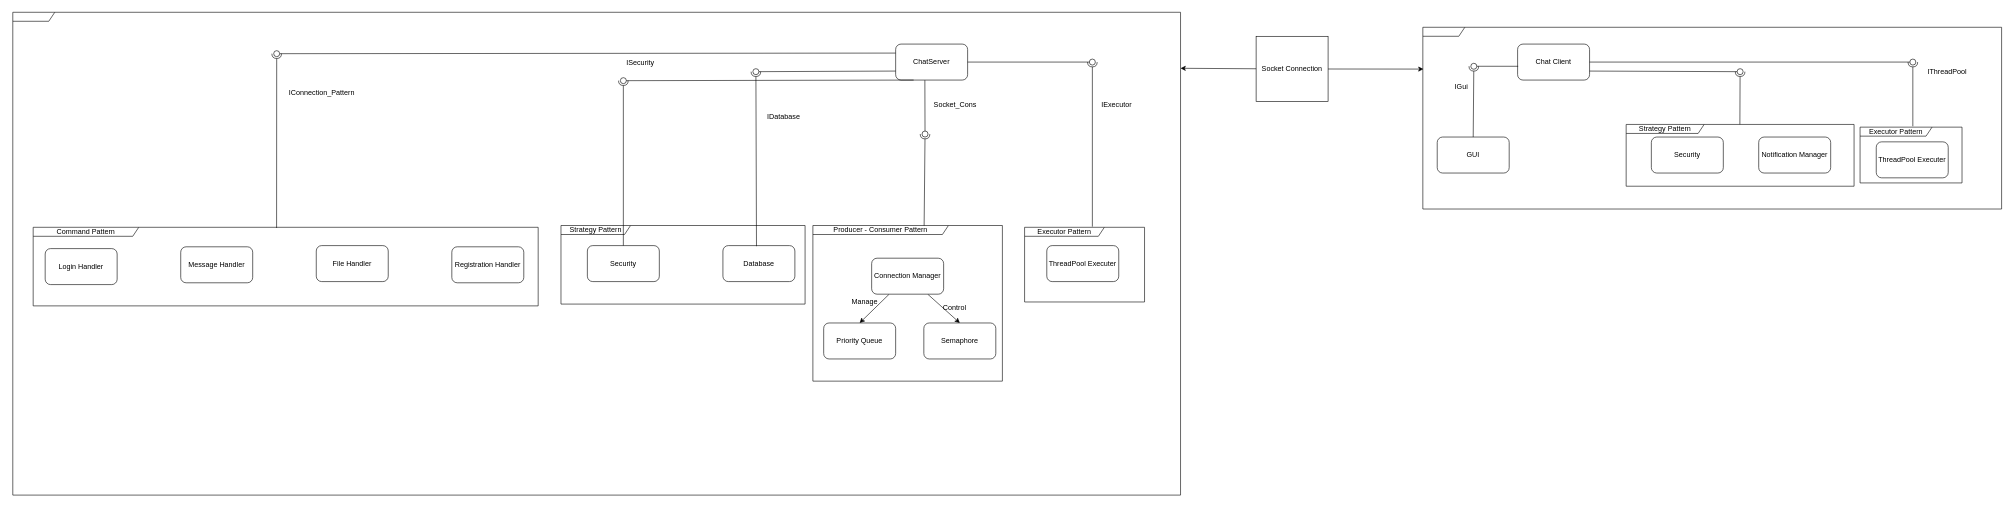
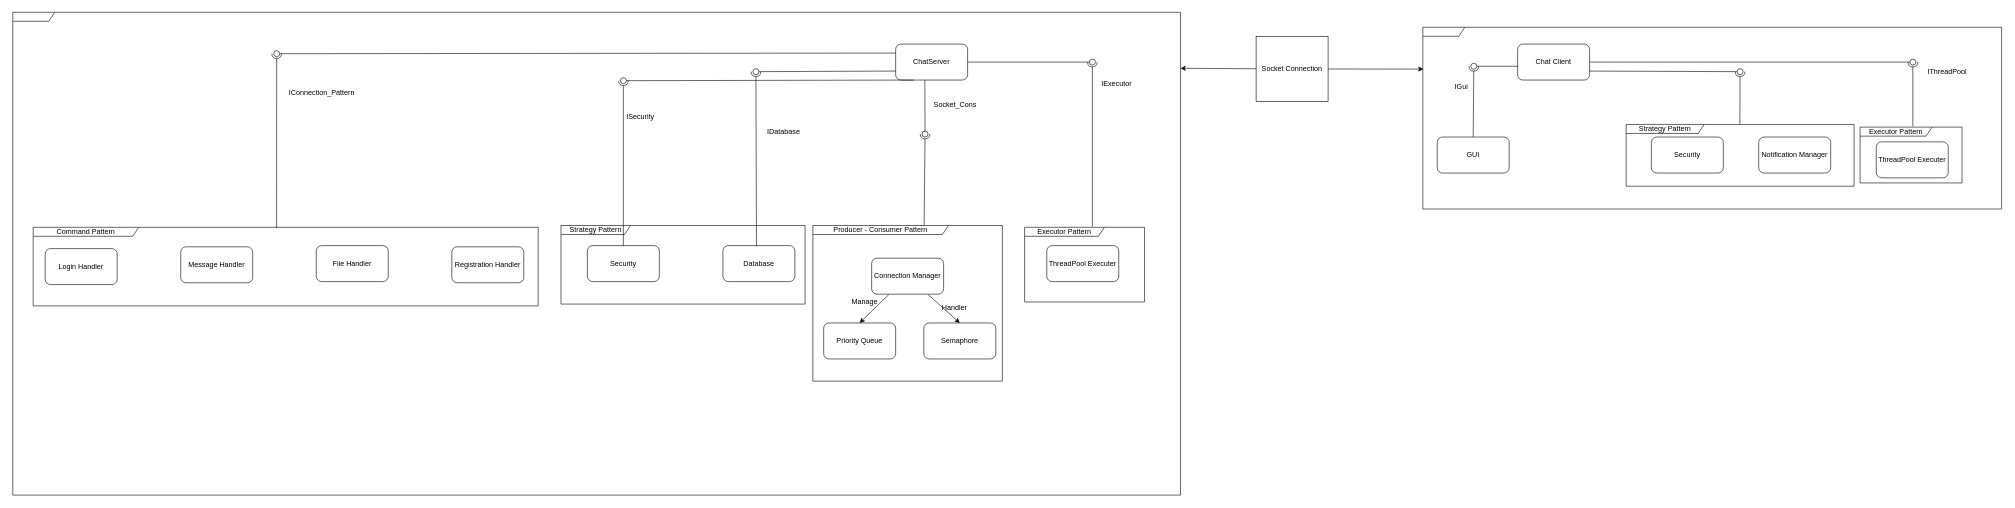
(640, 63) -> (640, 117)
(1116, 105) -> (1116, 84)
(783, 117) -> (783, 132)
(955, 308) -> (955, 308)
